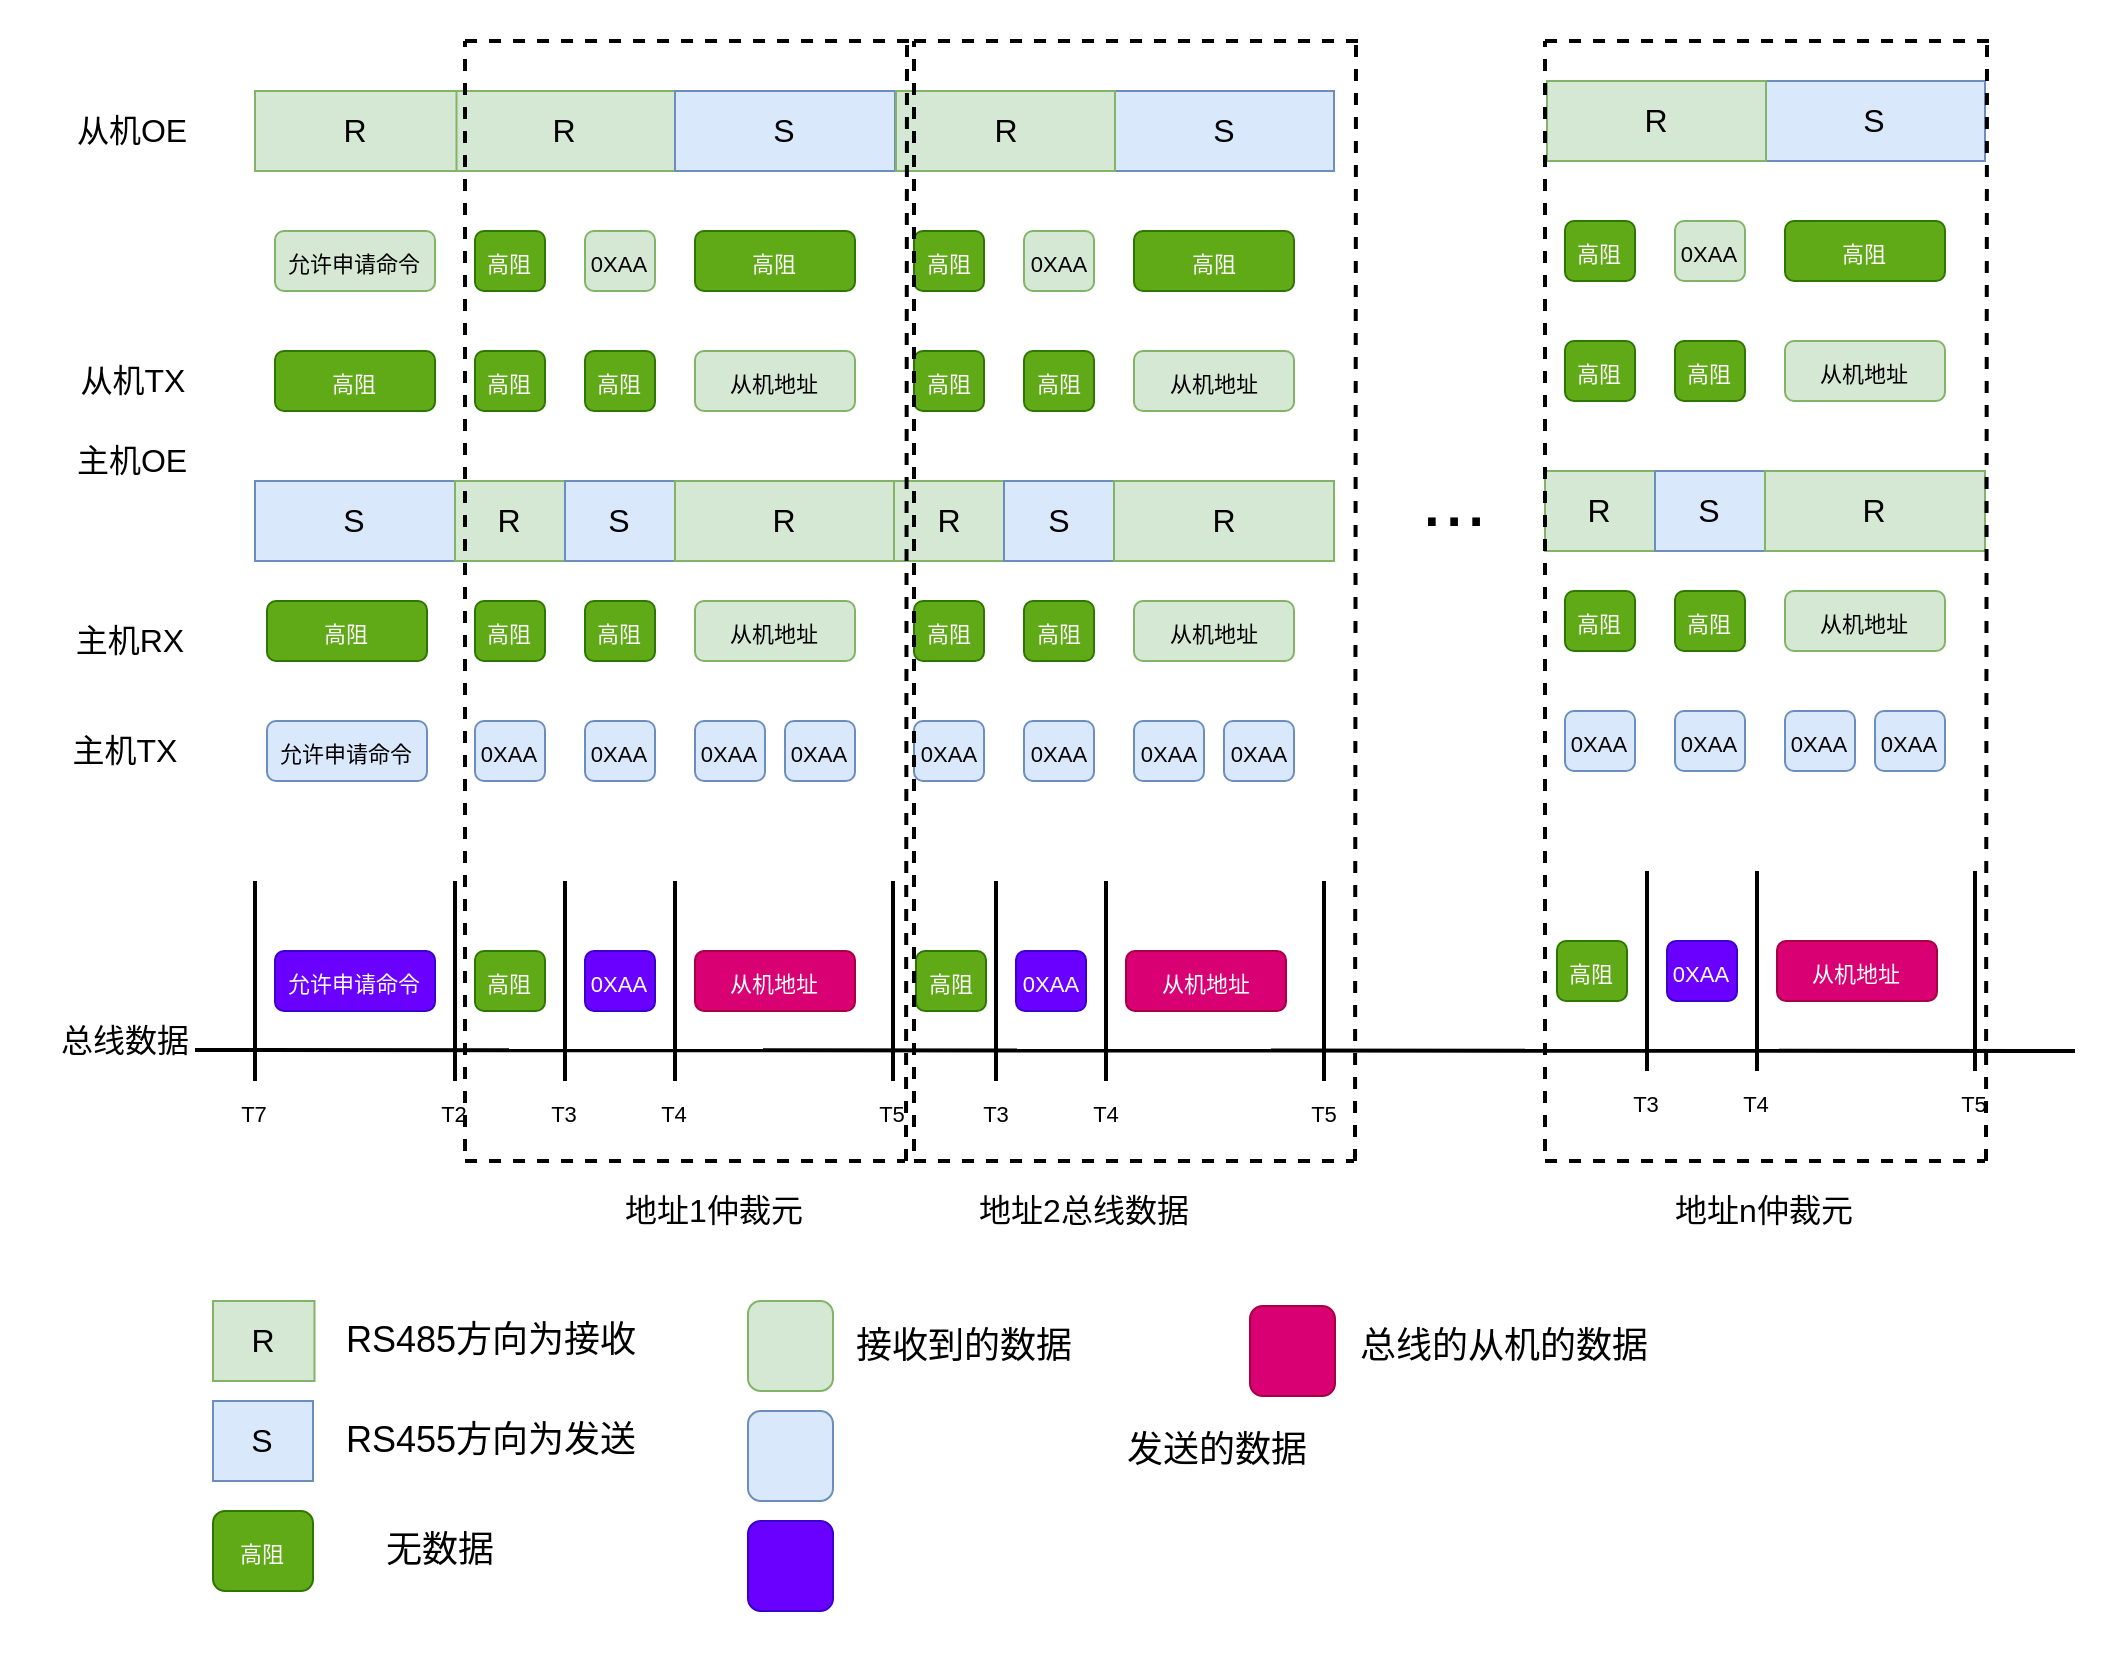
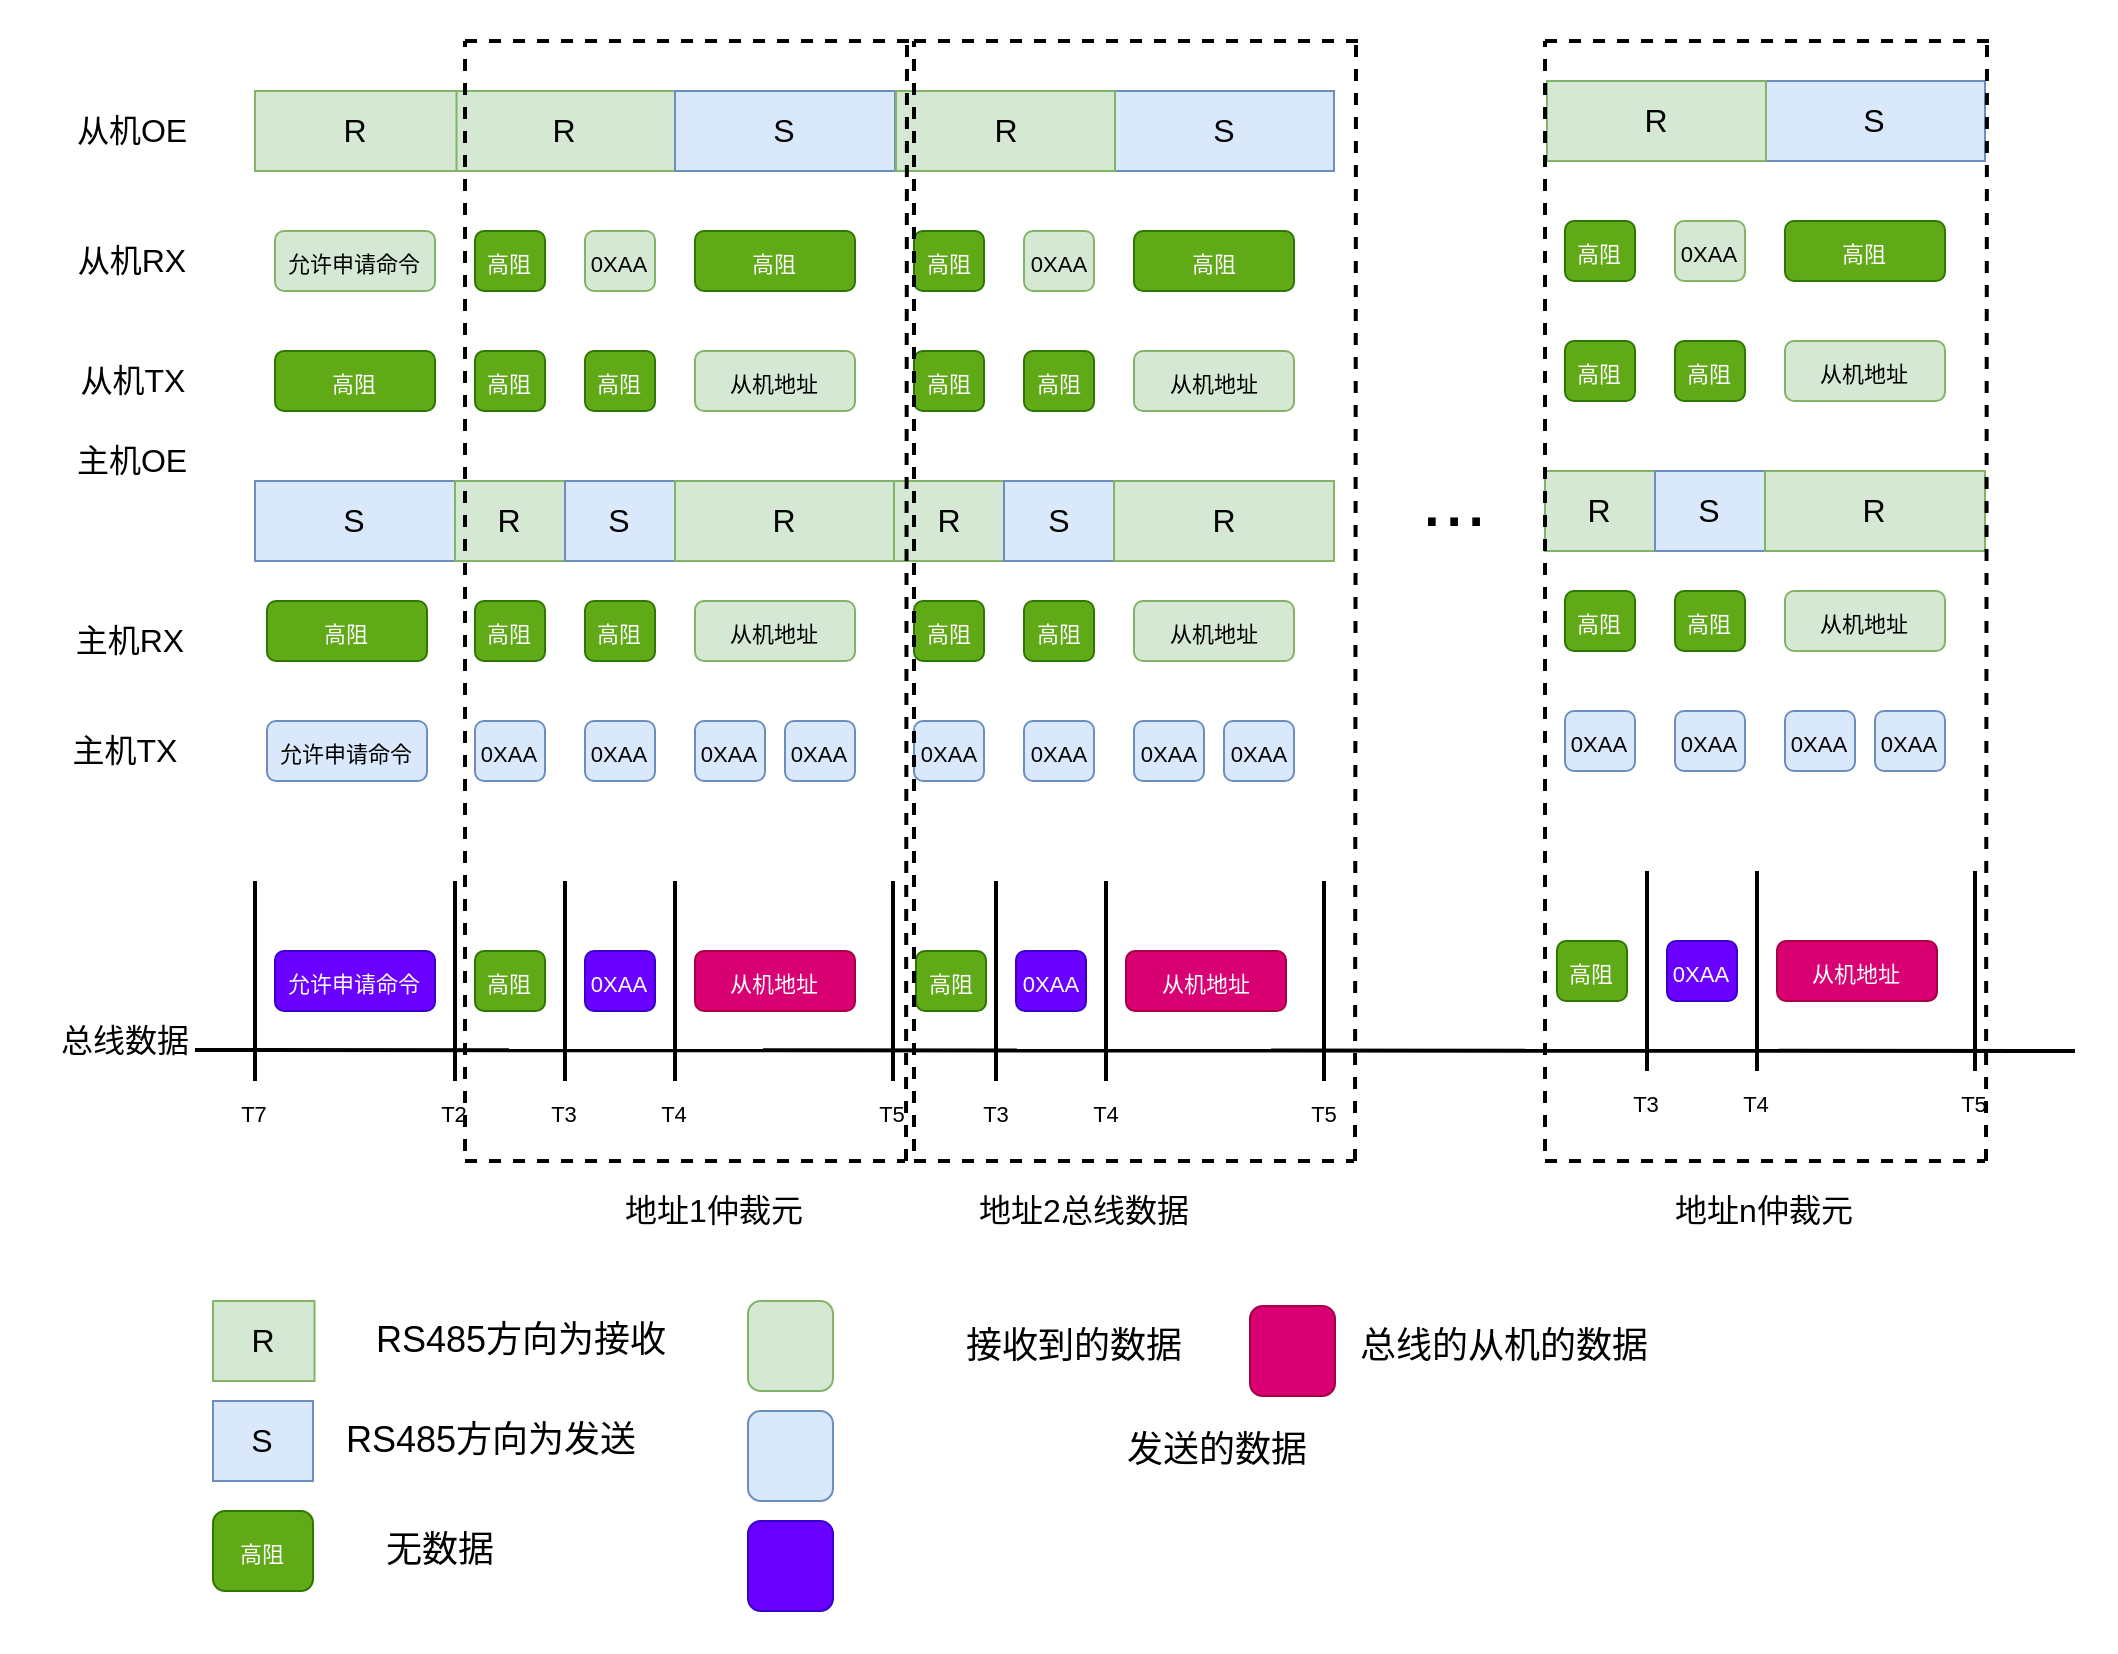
none -> (133, 261)
(492, 1341) -> (522, 1341)
(964, 1346) -> (1074, 1346)
(492, 1441) -> (492, 1441)
